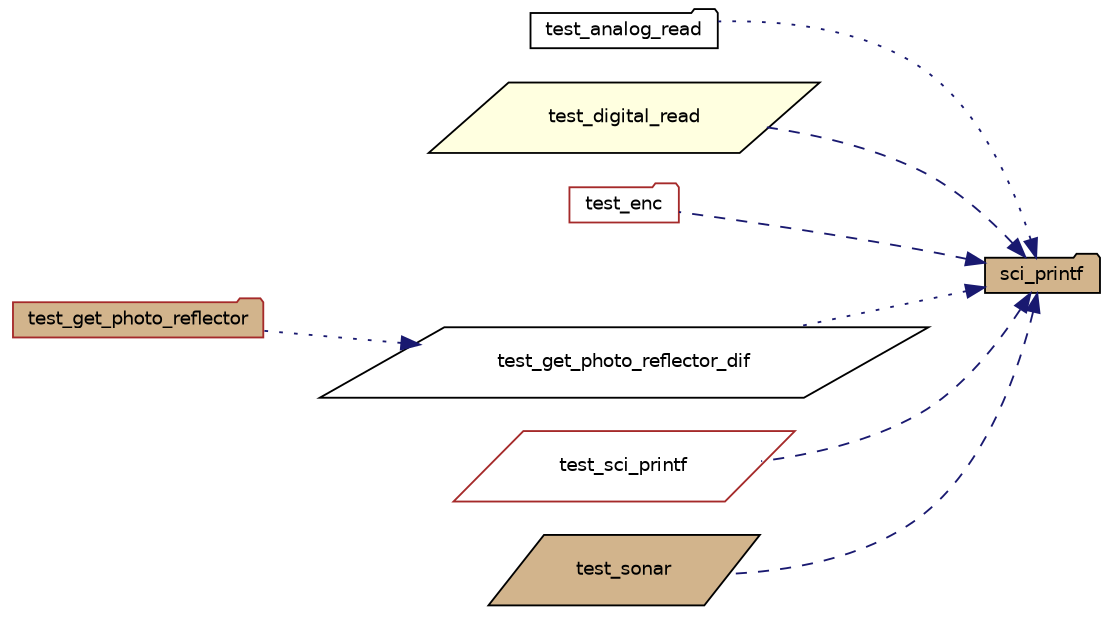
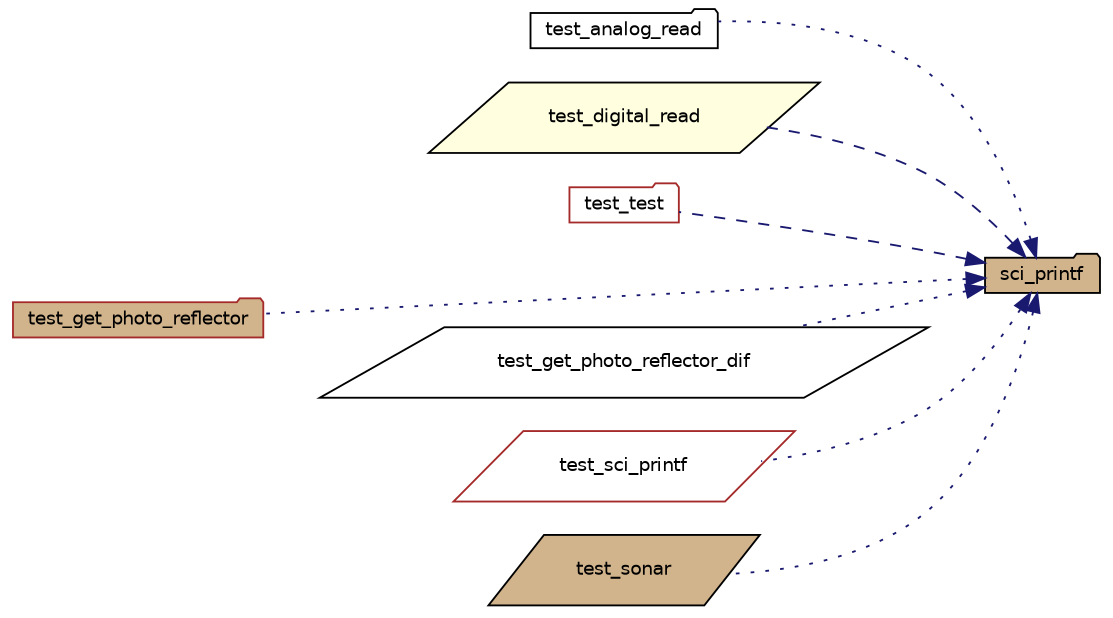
(624, 205) -> (624, 205)
(332, 337) -> (615, 296)
(911, 418) -> (911, 418)
(932, 506) -> (932, 506)
